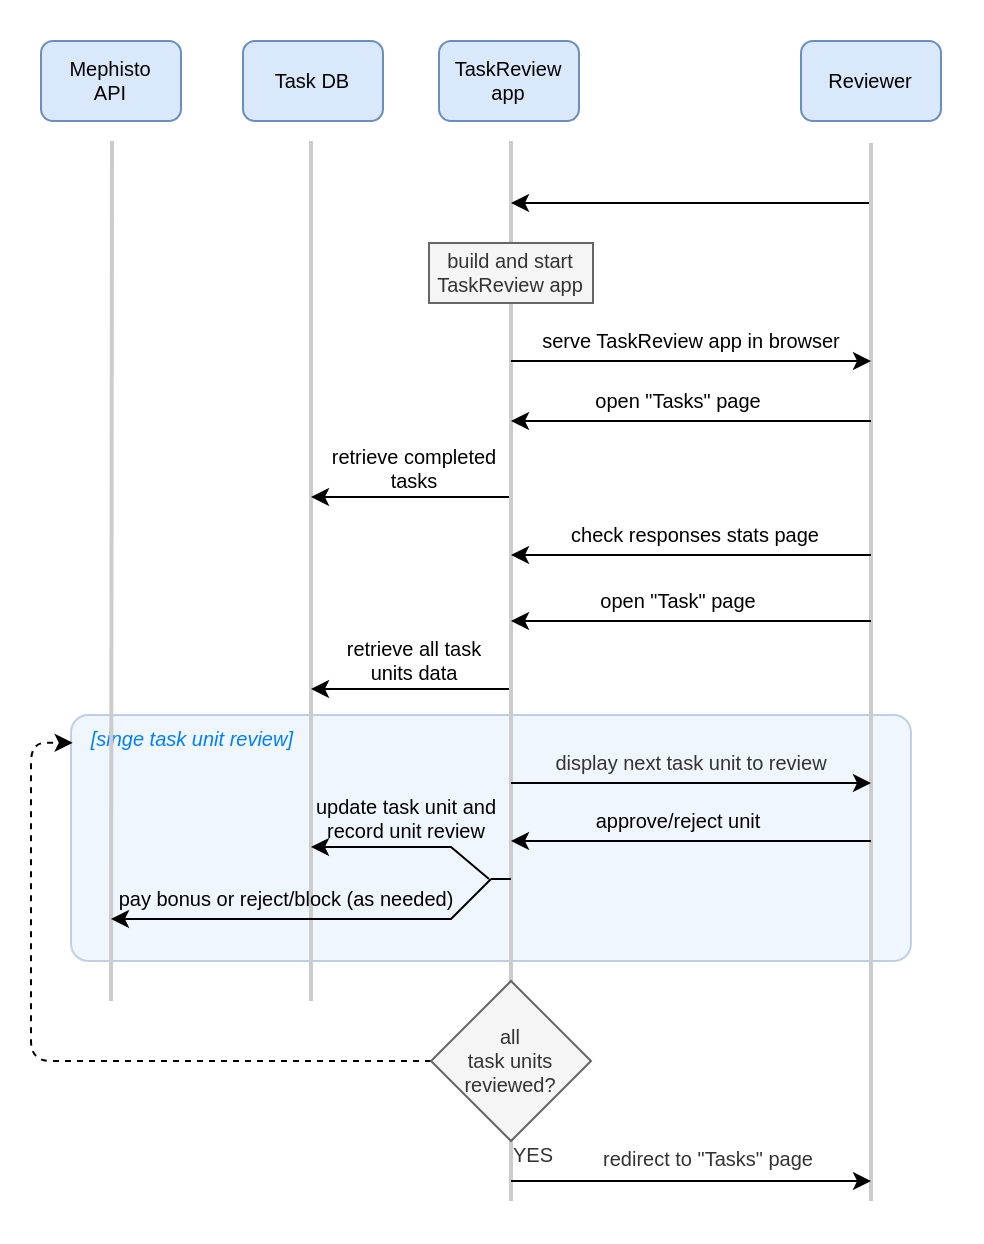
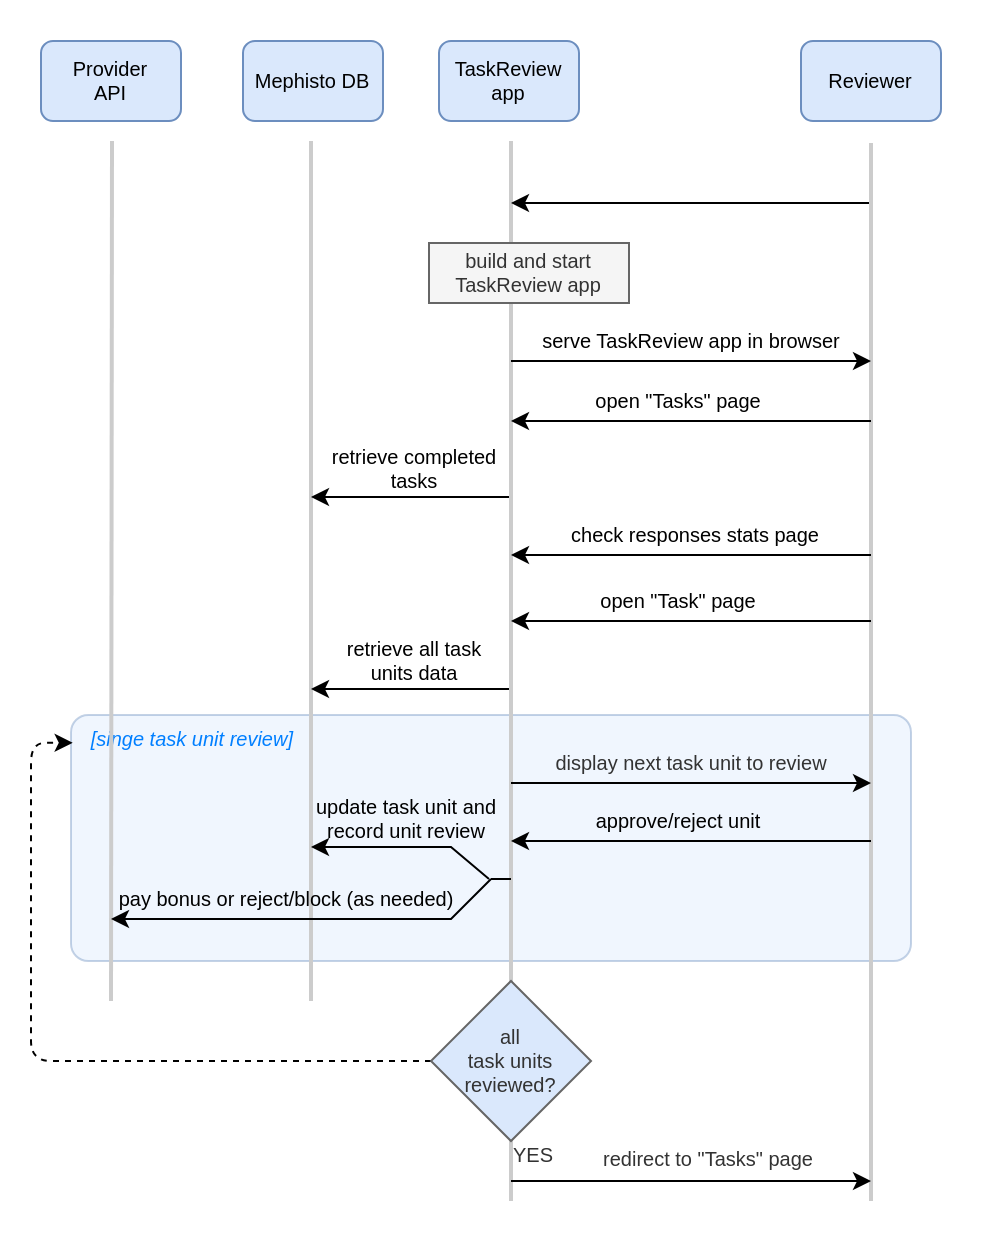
(111, 81) -> (111, 81)
(313, 81) -> (313, 81)
(511, 273) -> (529, 273)
(511, 1061) -> (511, 1061)
